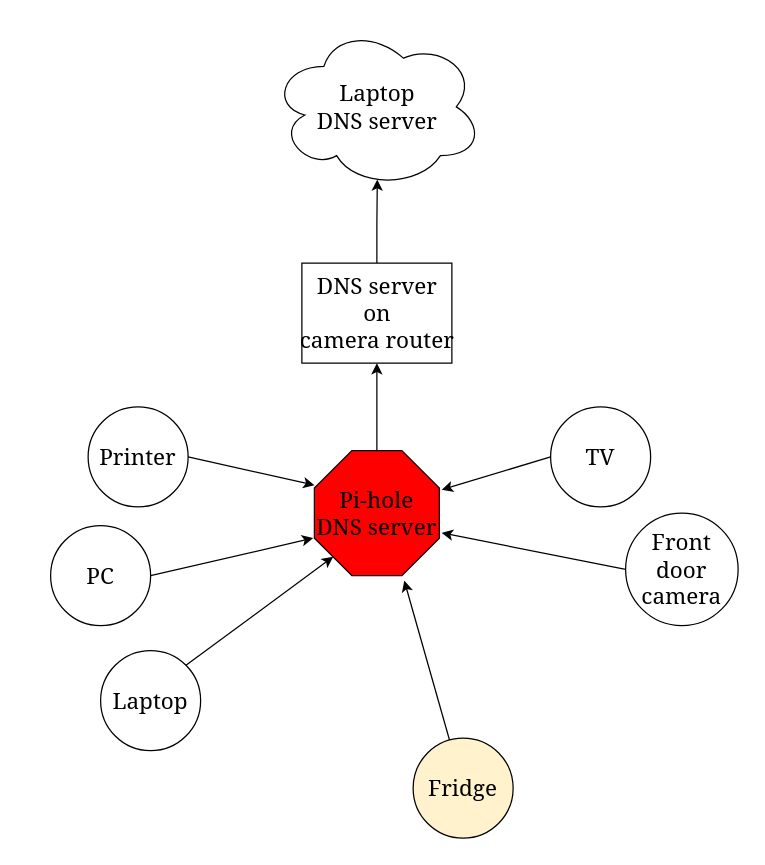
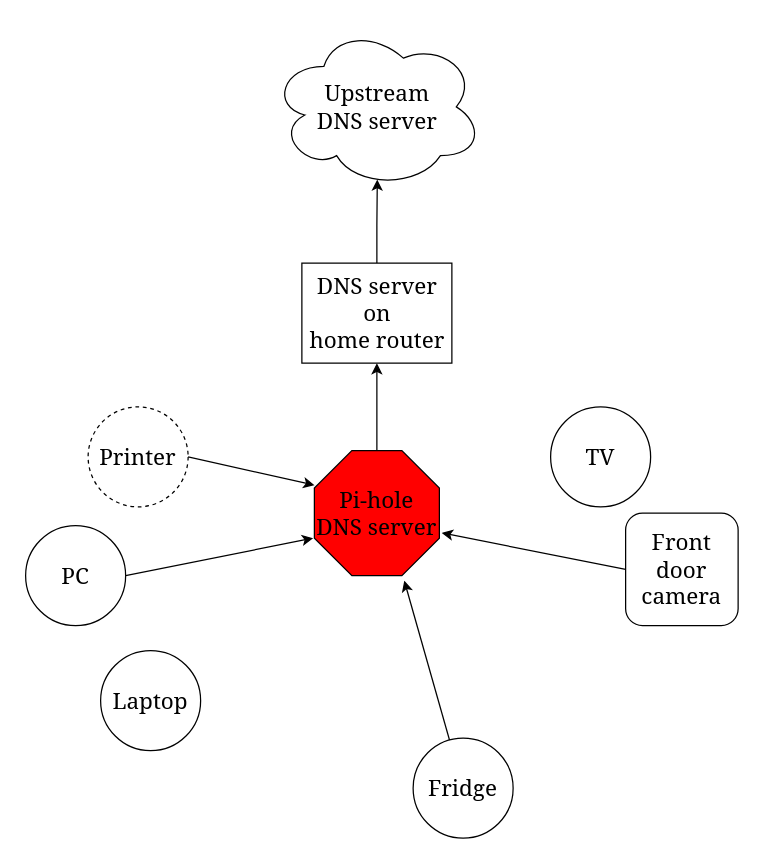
(378, 107) -> (378, 107)
(378, 313) -> (378, 313)
(138, 457) -> (138, 457)
(500, 472) -> none
(682, 569) -> (682, 569)
(101, 576) -> (76, 576)
(256, 613) -> none
(463, 788) -> (463, 788)
